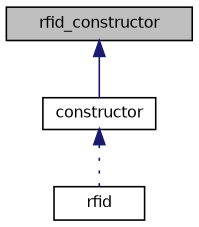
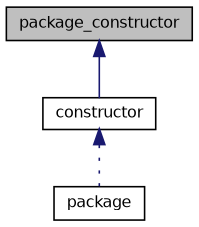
(99, 24) -> (99, 24)
(99, 203) -> (99, 203)
